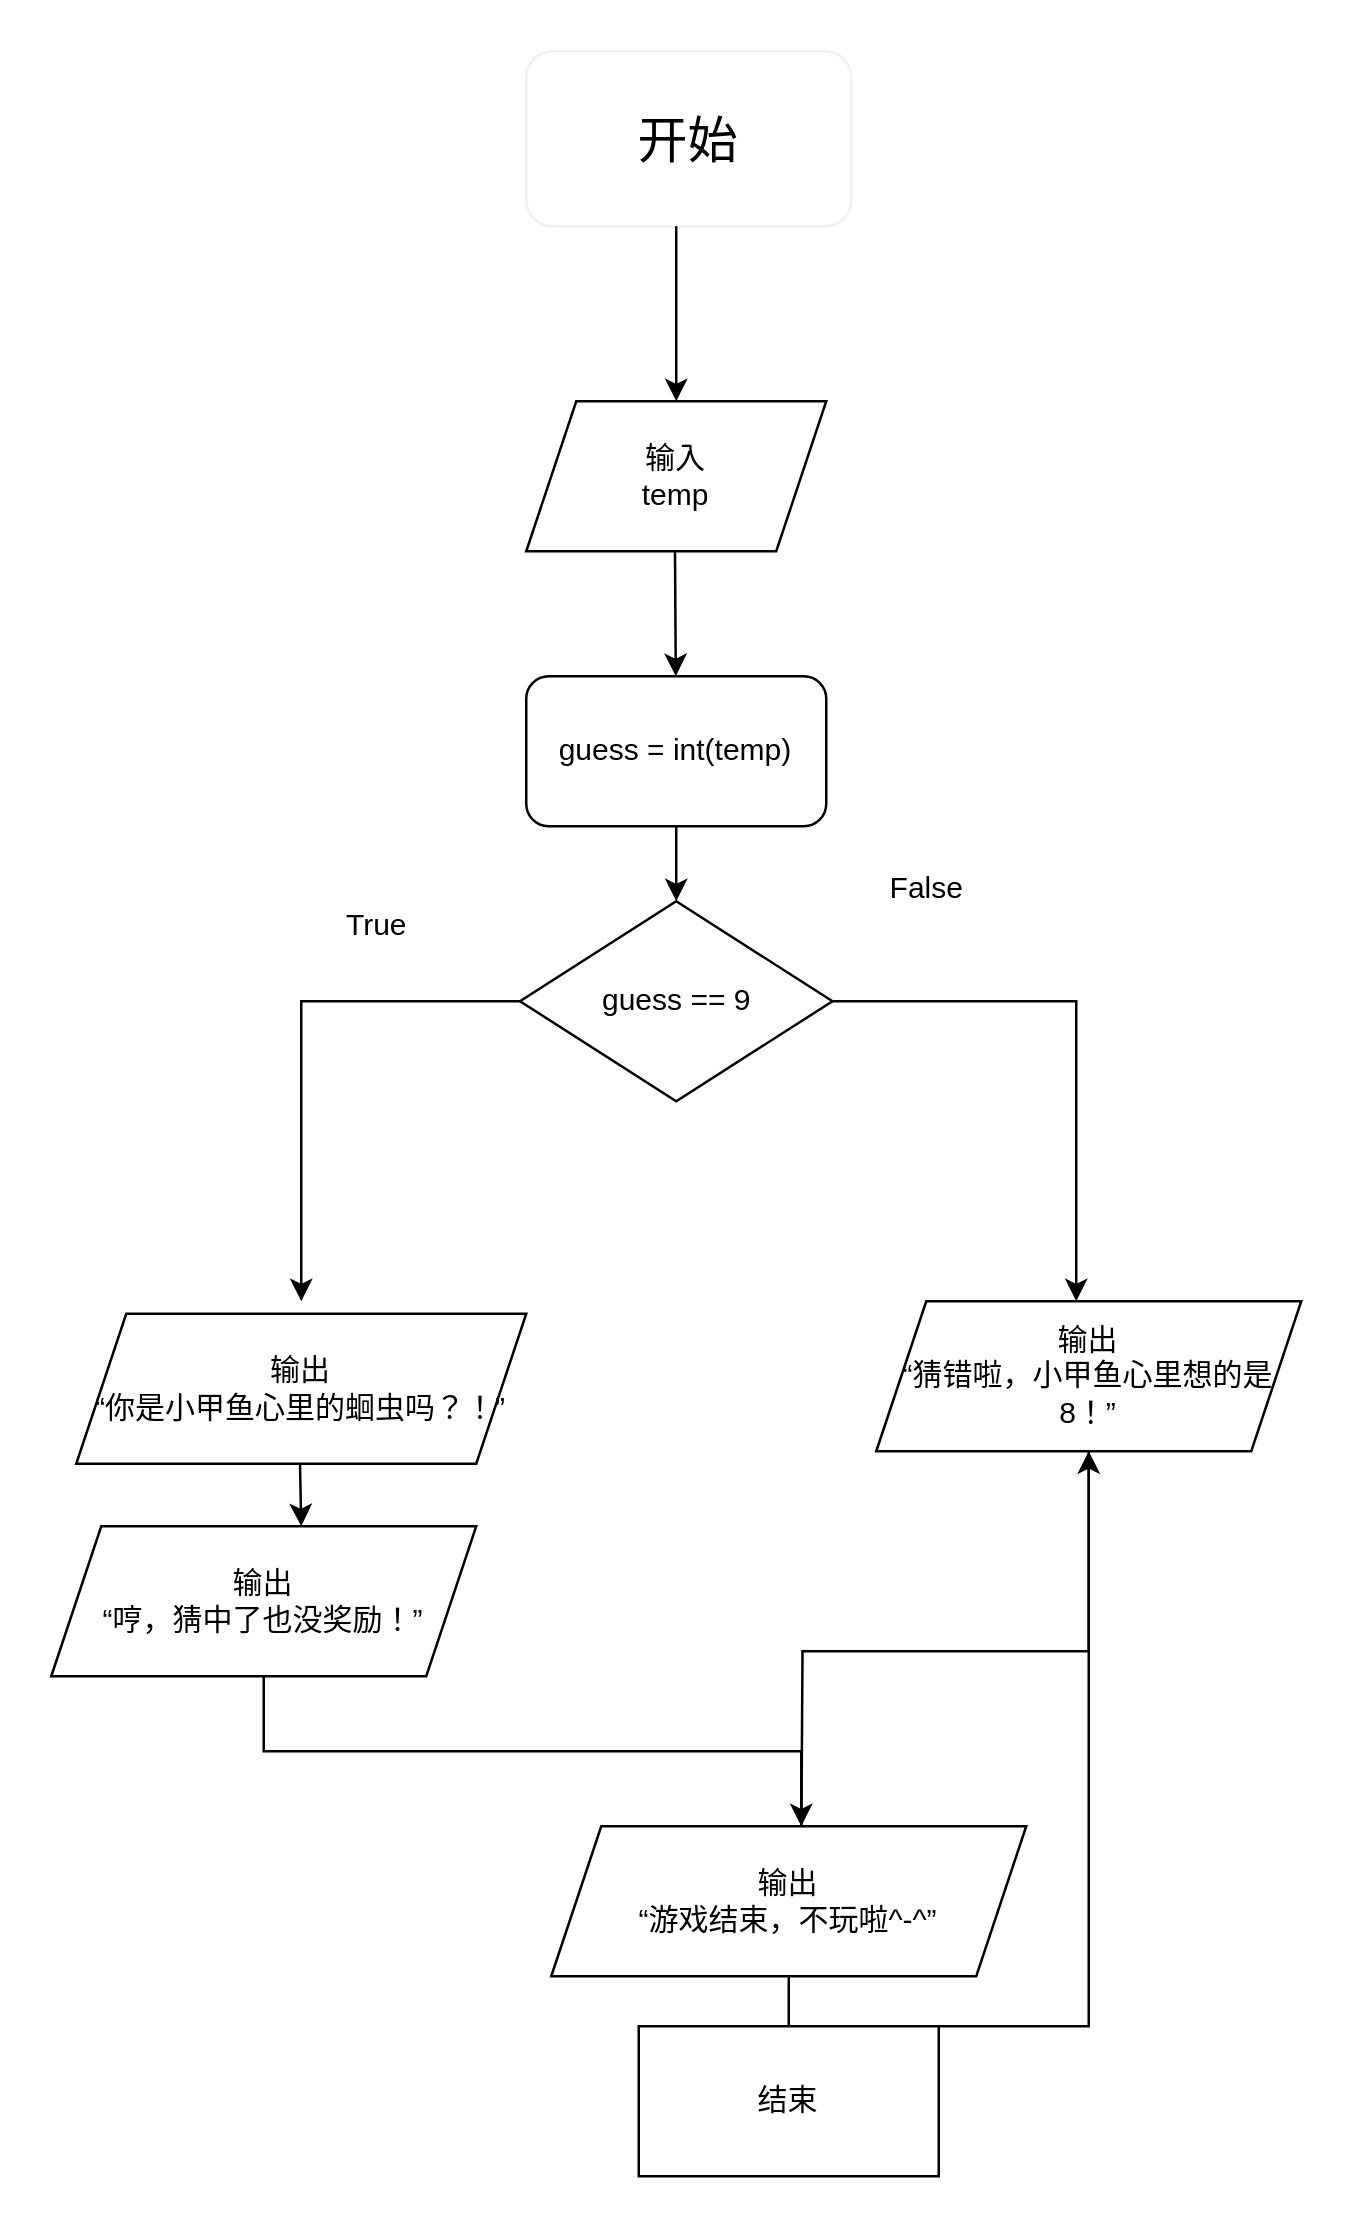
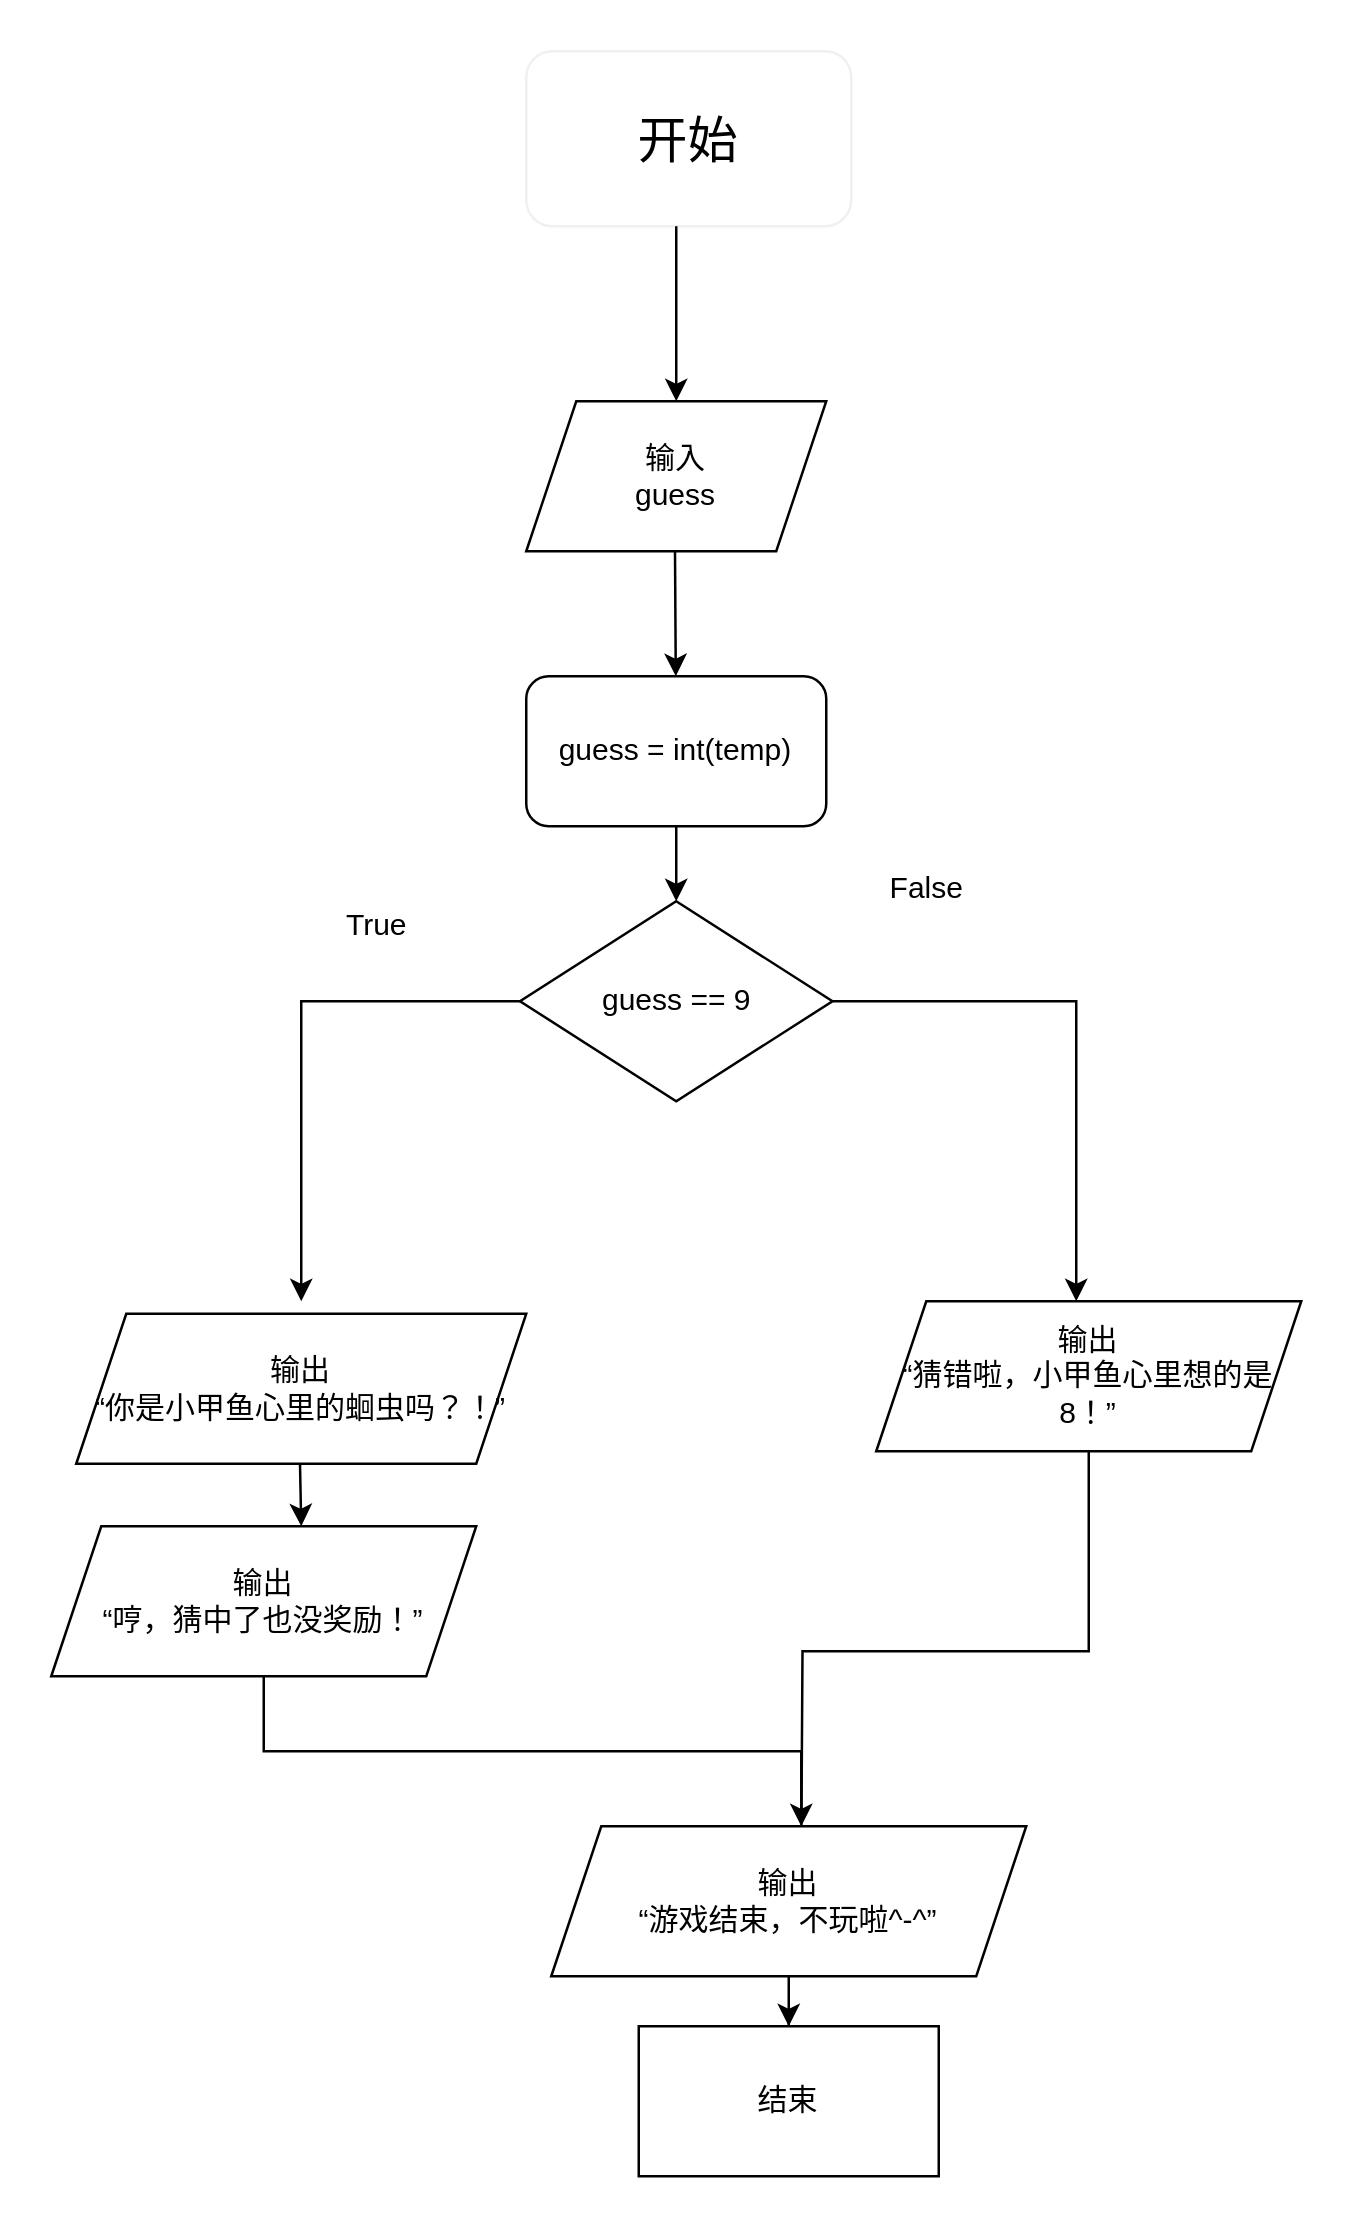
(676, 476) -> (676, 476)
(1089, 1915) -> (789, 2024)
